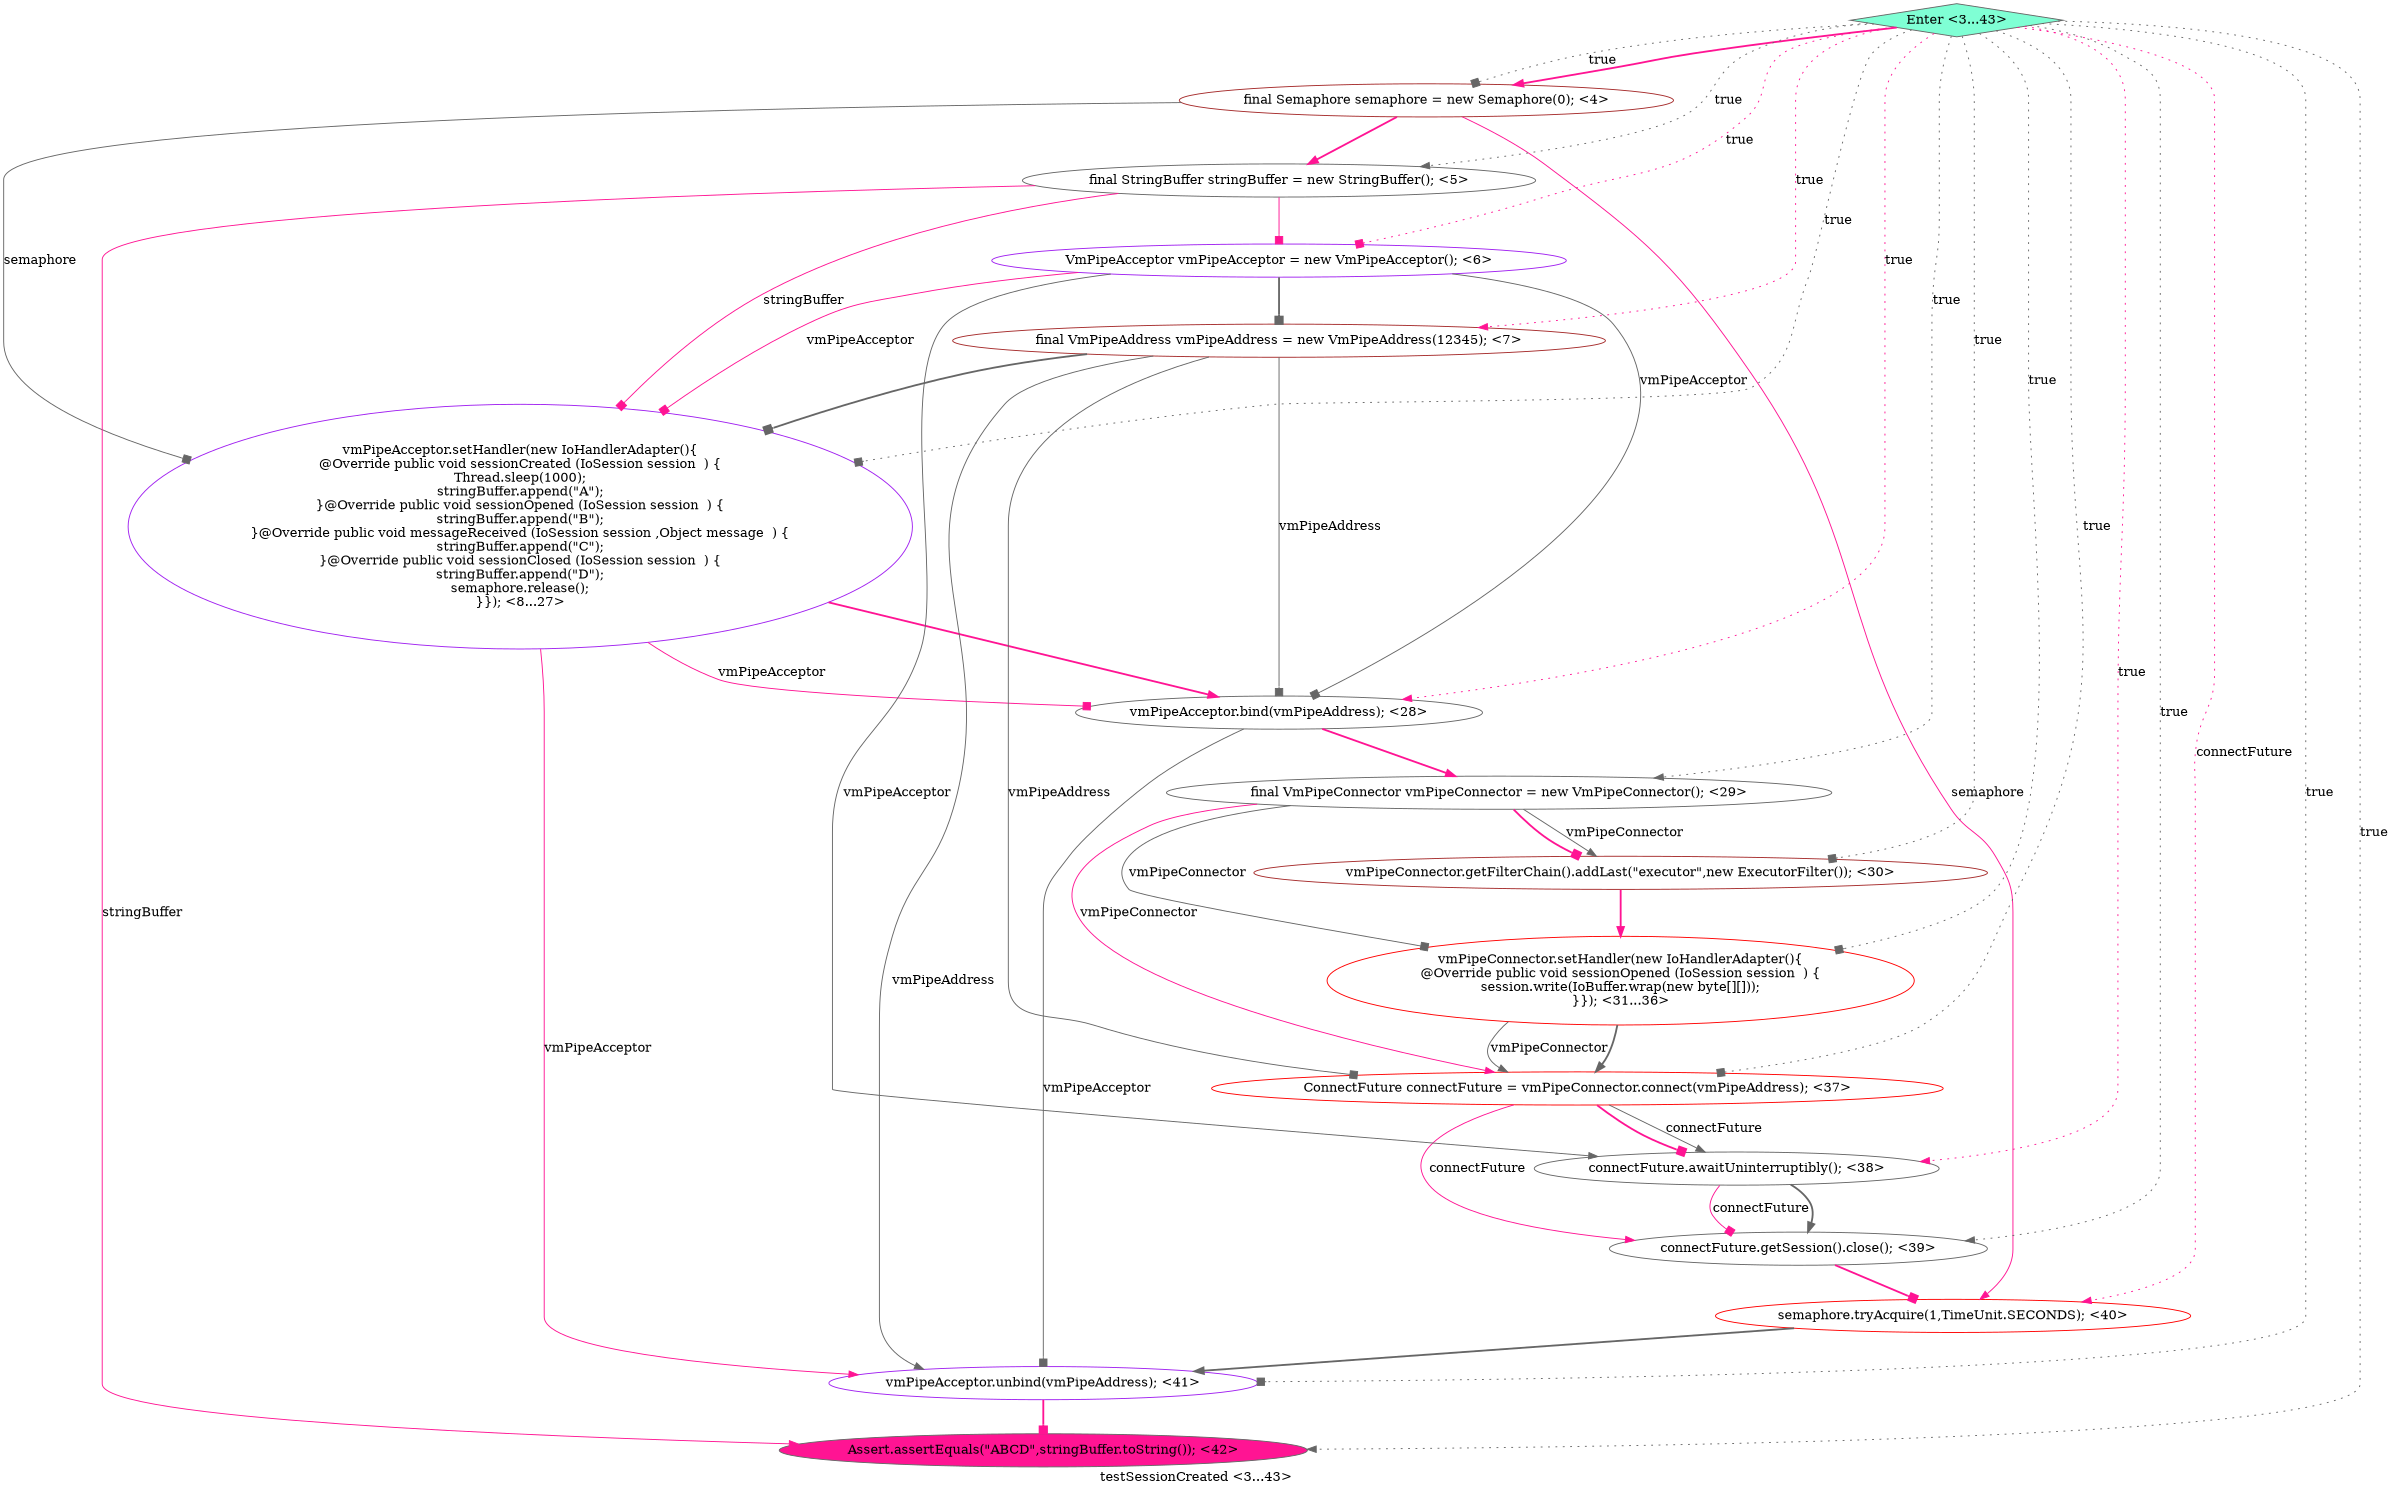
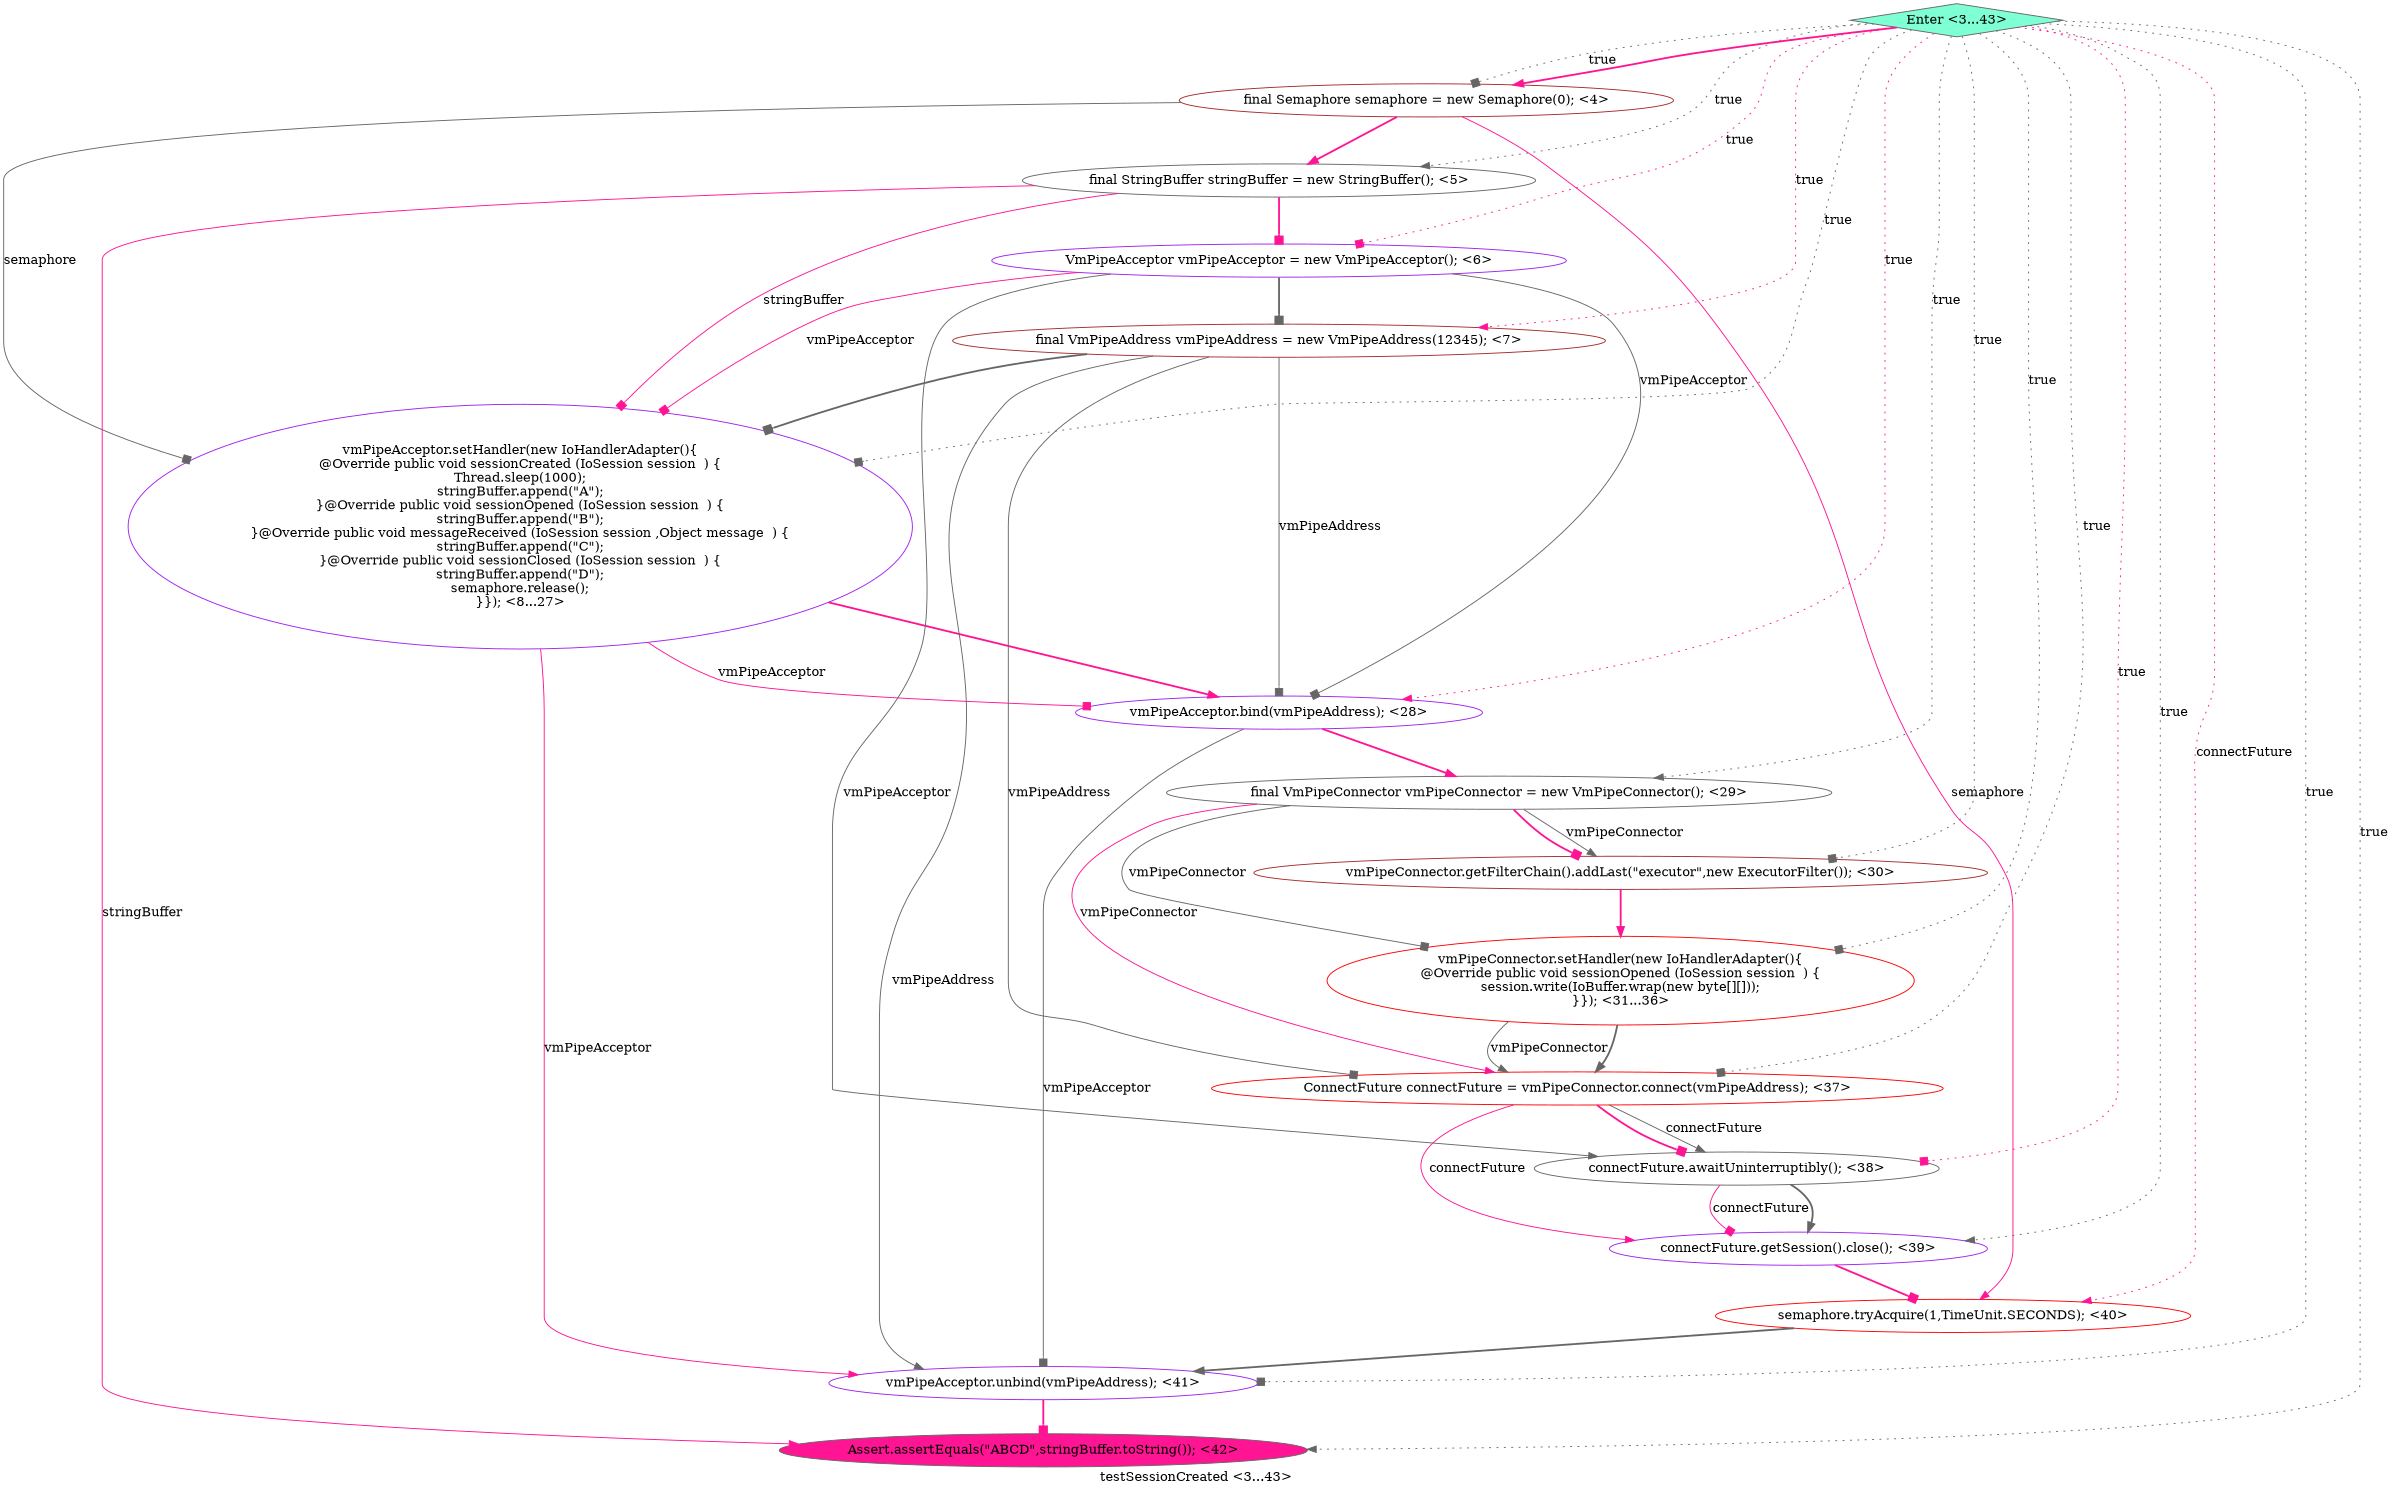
(1279, 216) -> (1279, 216)
(2119, 633) -> (2119, 633)
(1279, 713) -> (1279, 713)
(1798, 1249) -> (1798, 1249)
